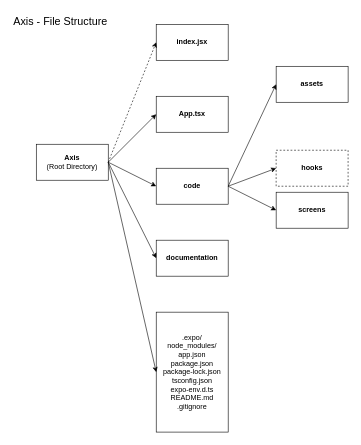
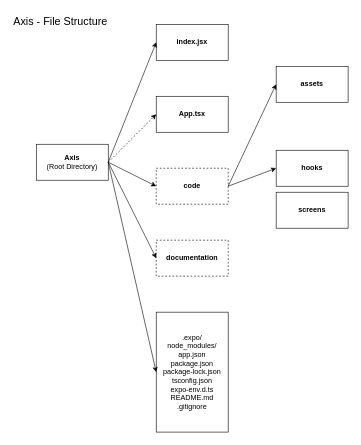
(133, 101) -> (133, 101)
(131, 140) -> (131, 140)
(312, 168) -> (312, 168)
(192, 186) -> (192, 186)
(251, 198) -> none
(192, 258) -> (192, 258)
